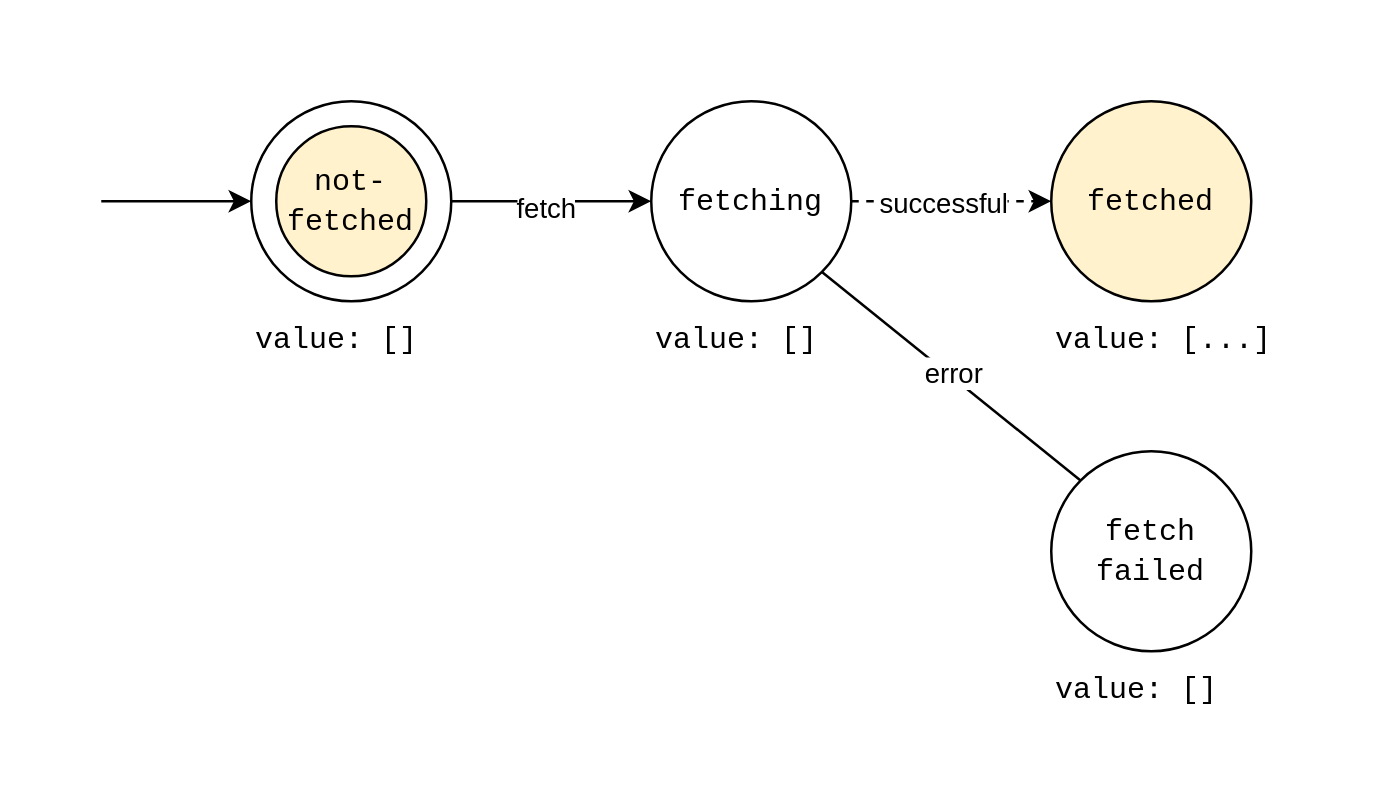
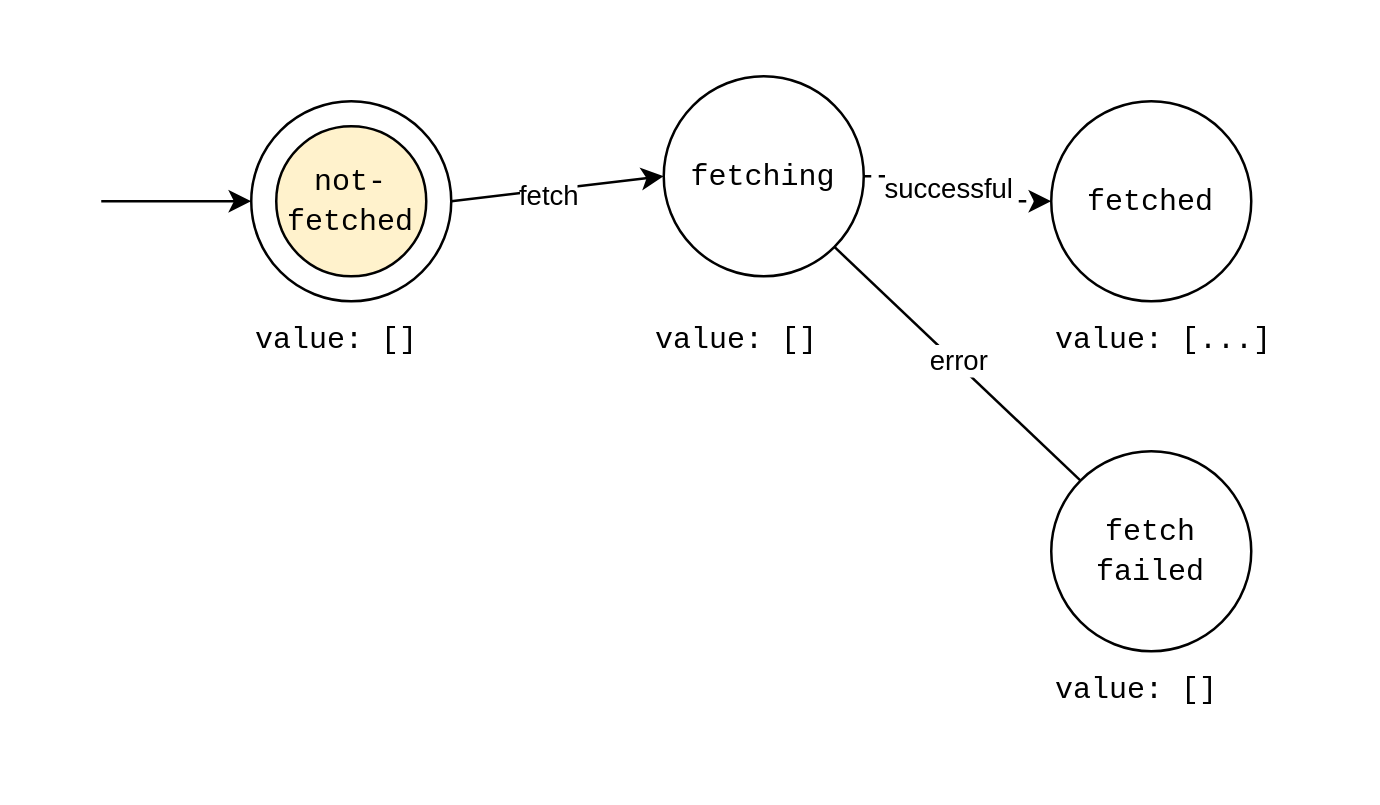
(751, 201) -> (764, 176)
(1151, 201) -> (1151, 201)
